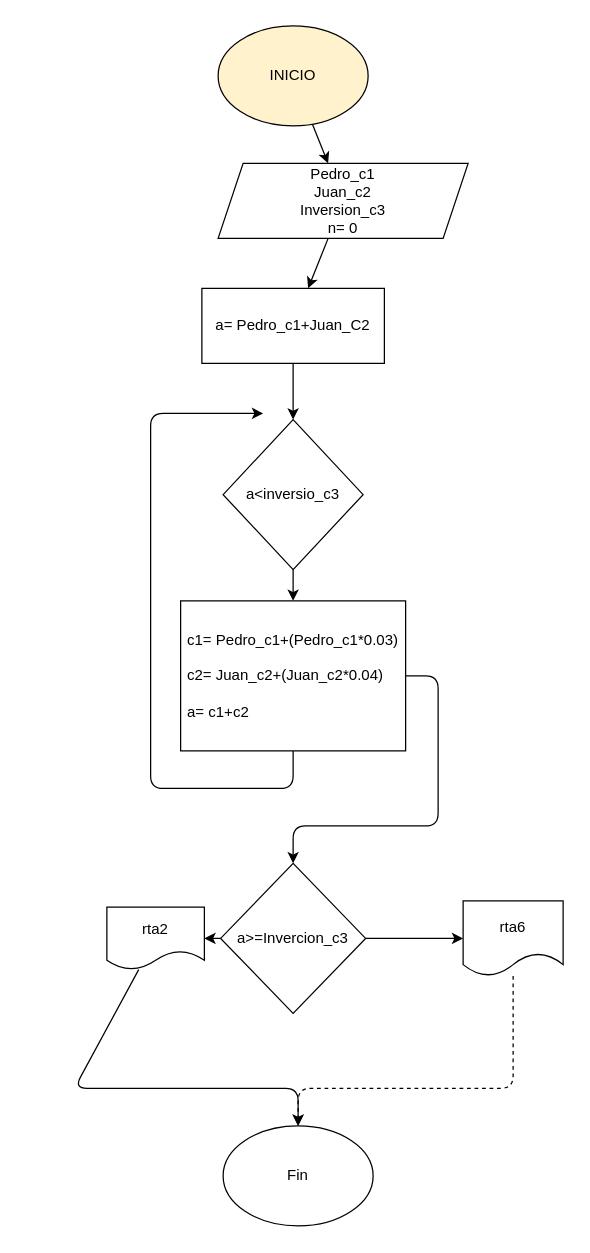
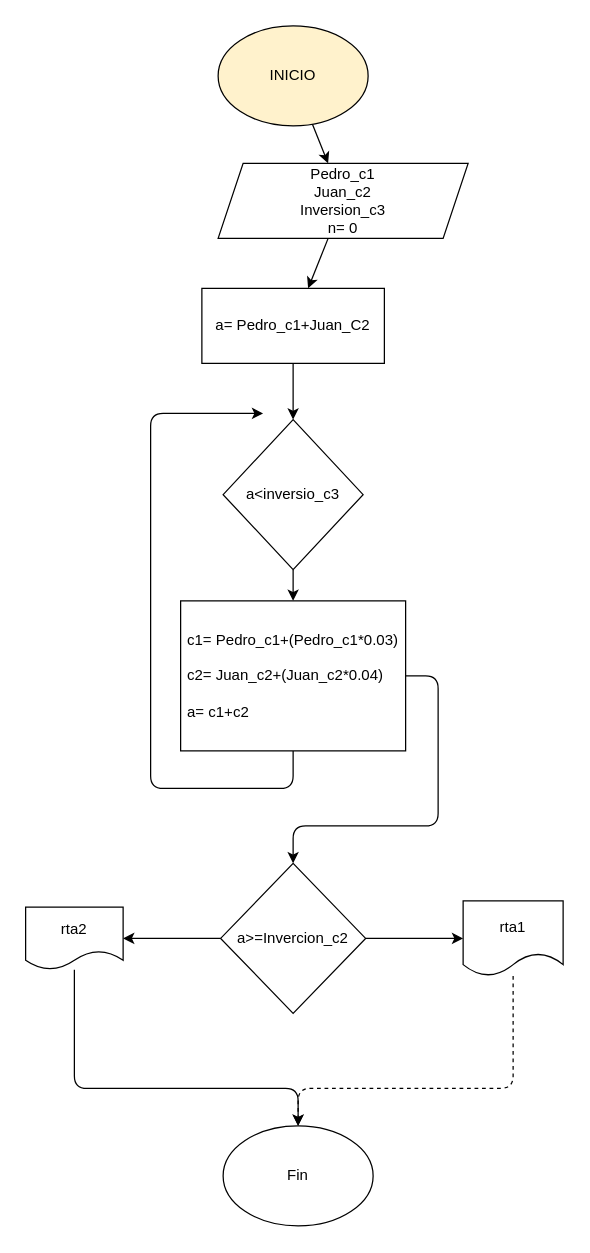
(513, 927) -> (513, 927)
(156, 938) -> (74, 938)
(293, 938) -> (293, 938)
